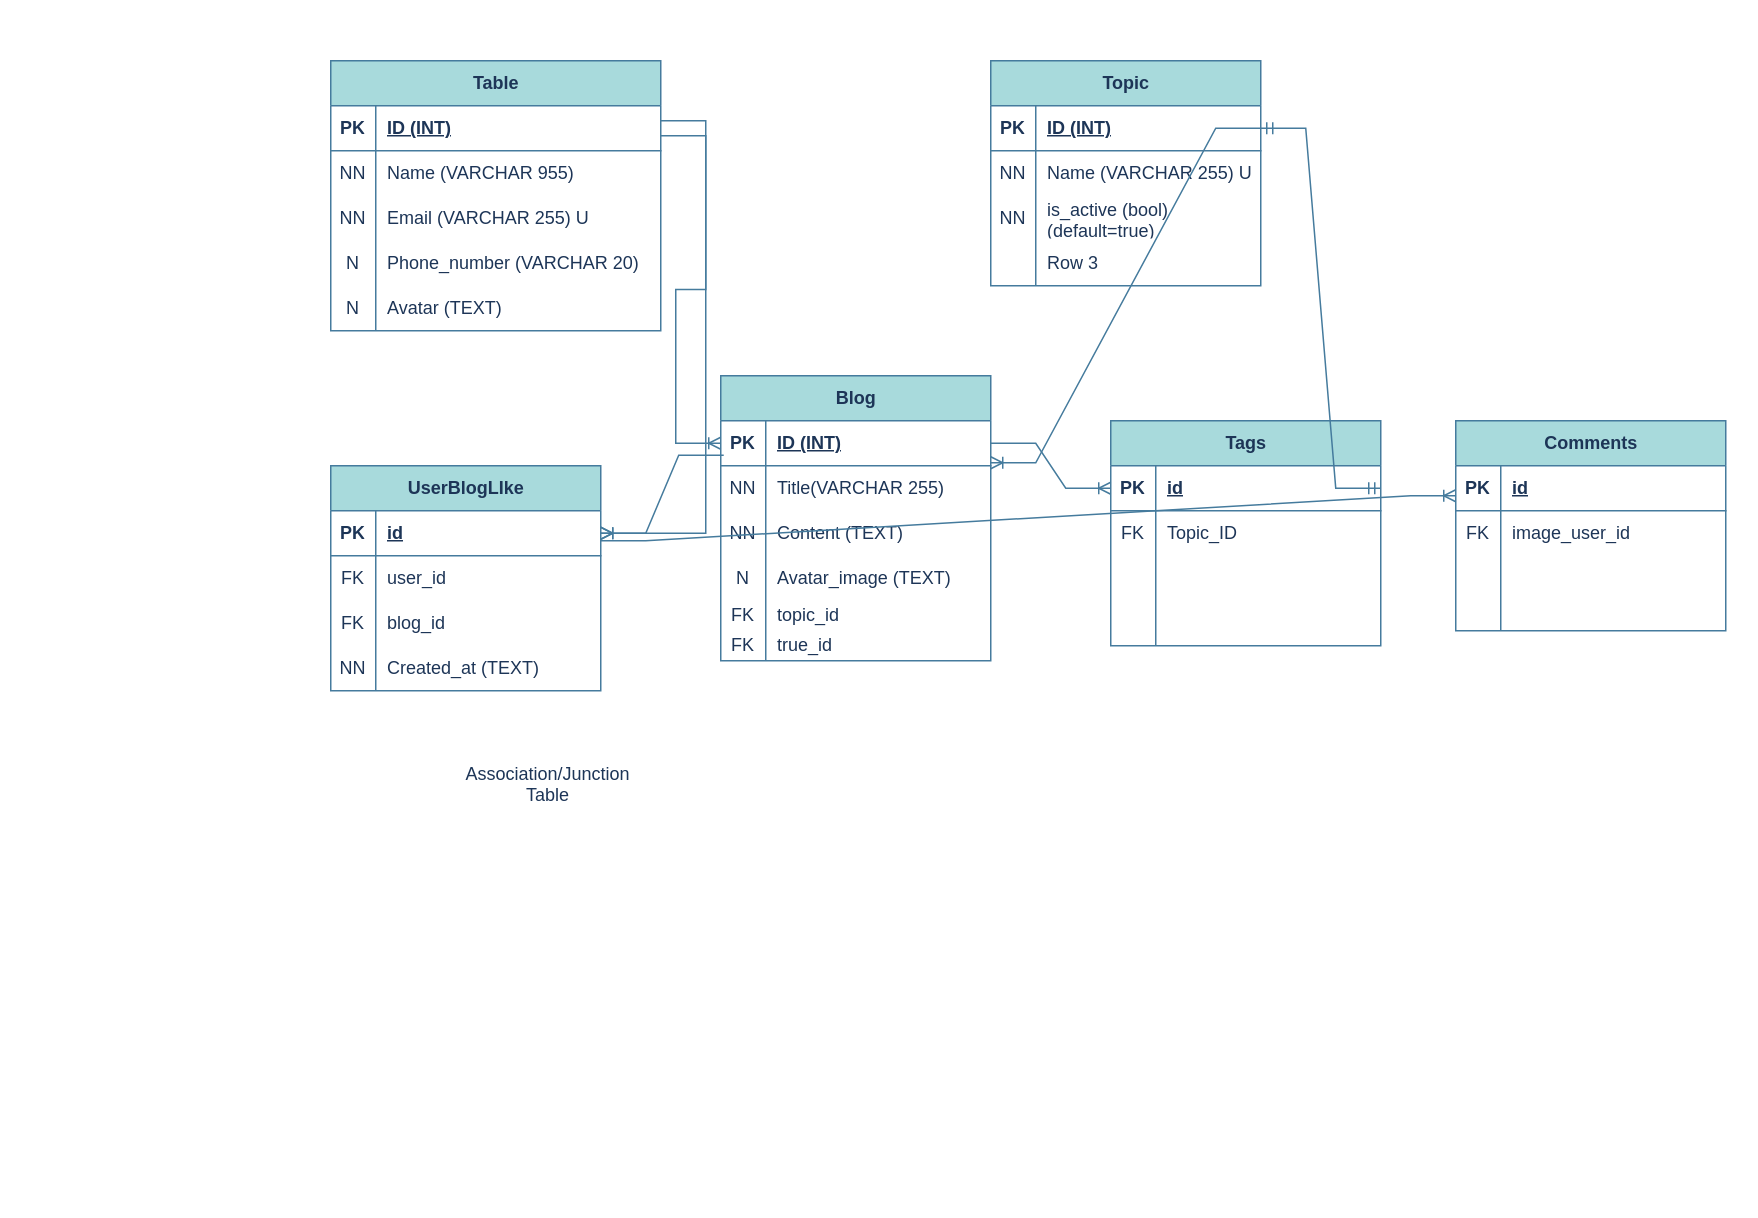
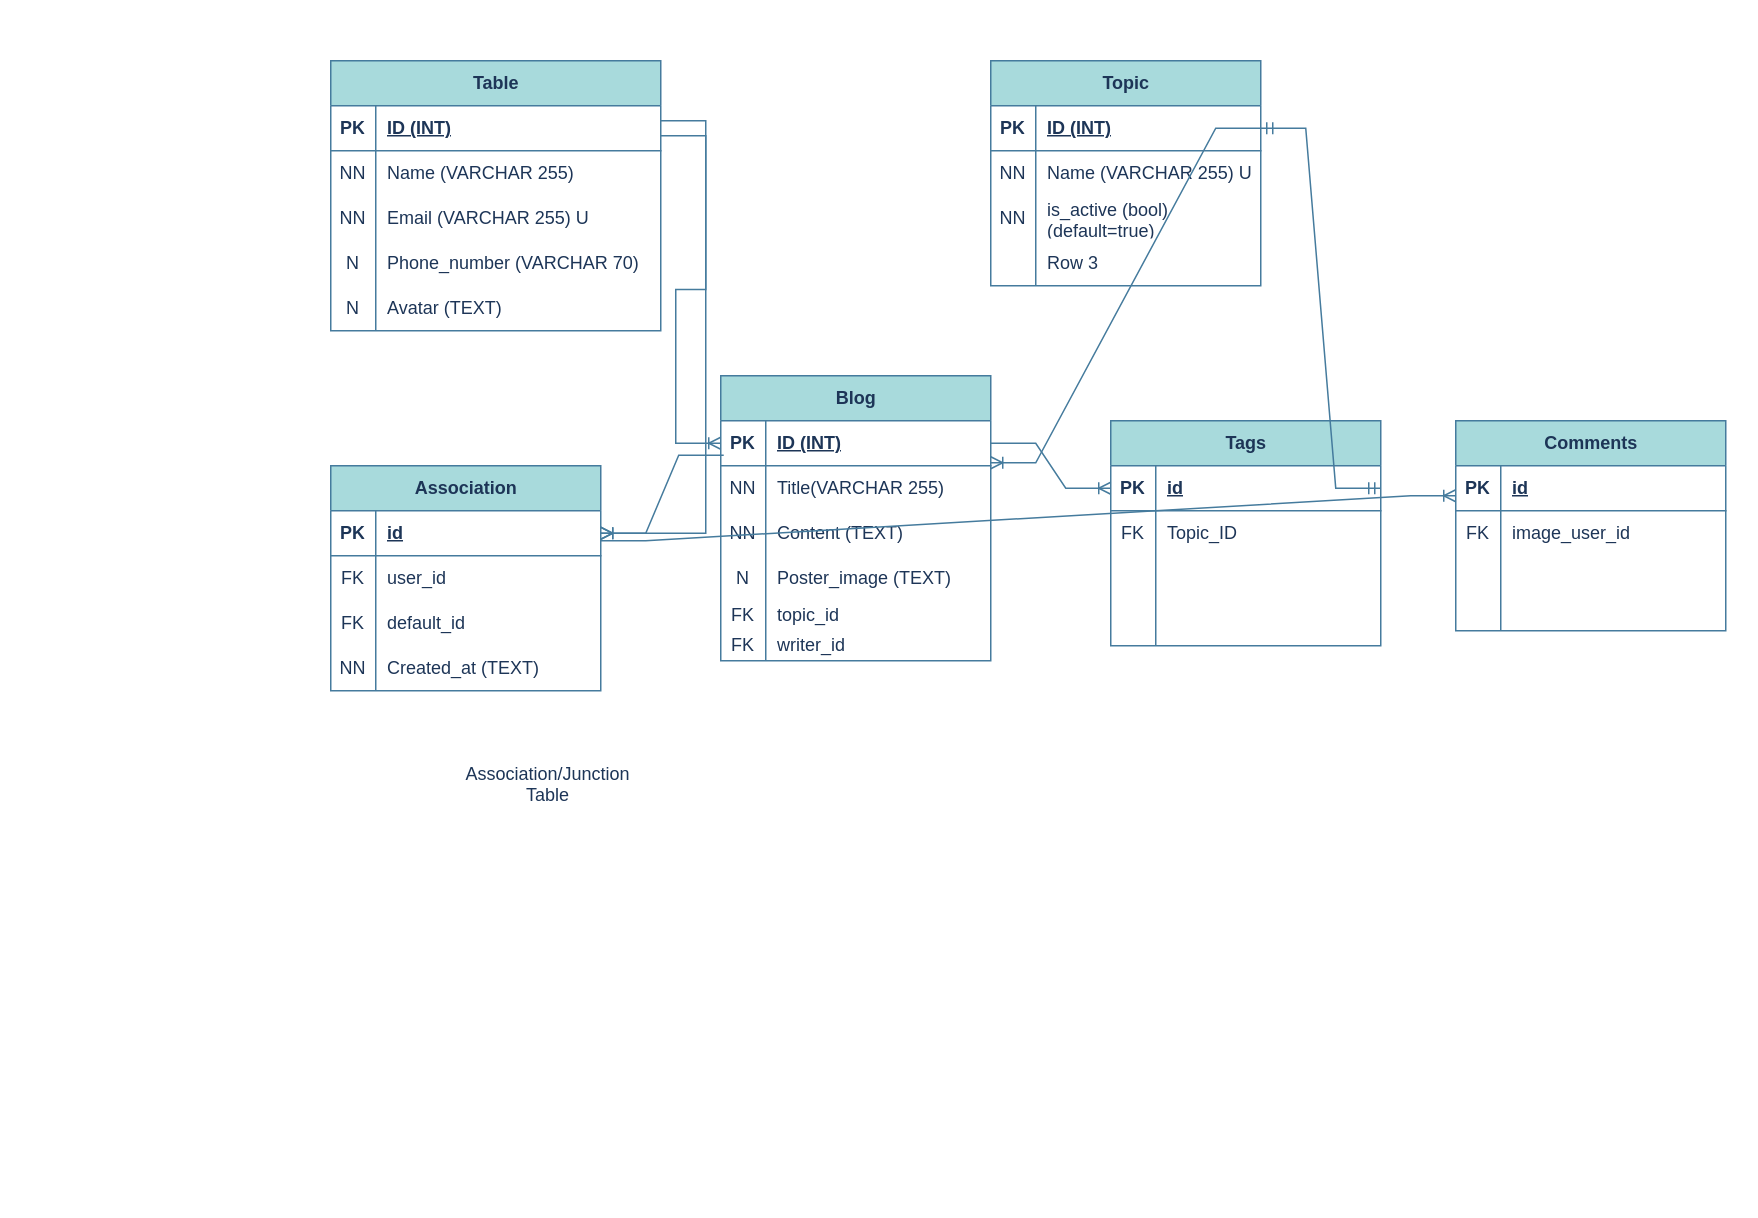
(474, 173) -> (474, 173)
(509, 263) -> (509, 263)
(467, 488) -> (467, 488)
(869, 578) -> (869, 578)
(418, 623) -> (433, 623)
(811, 646) -> (818, 646)
